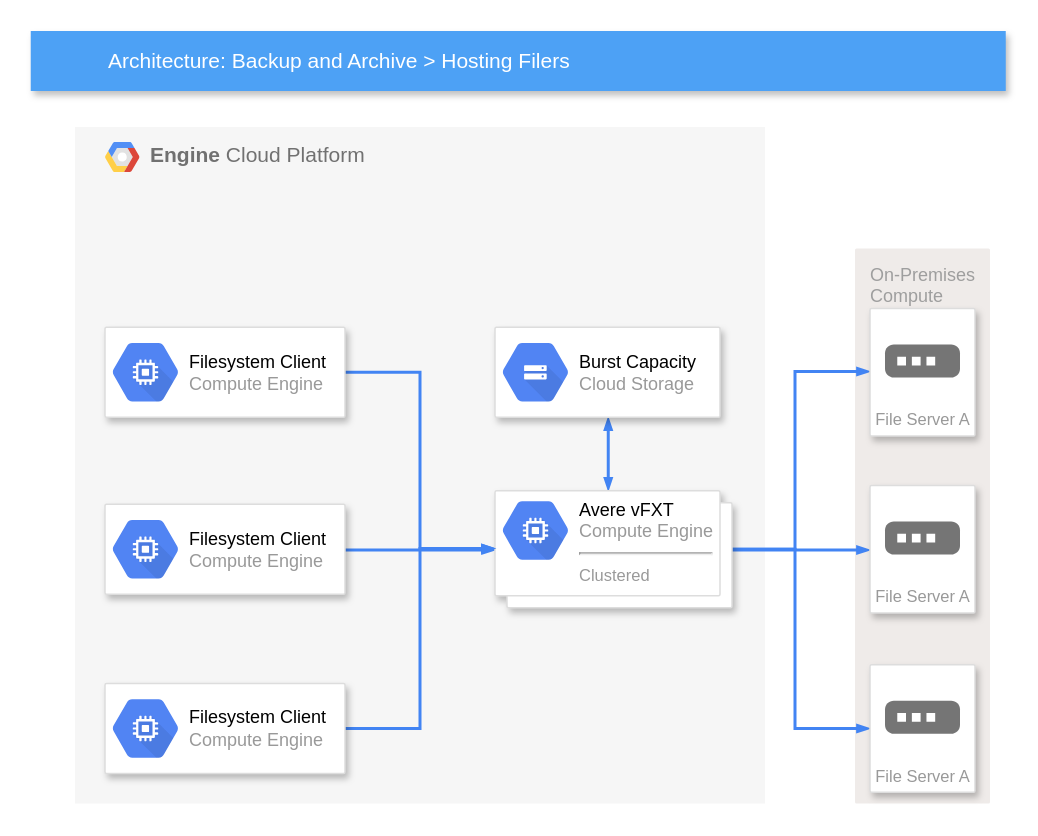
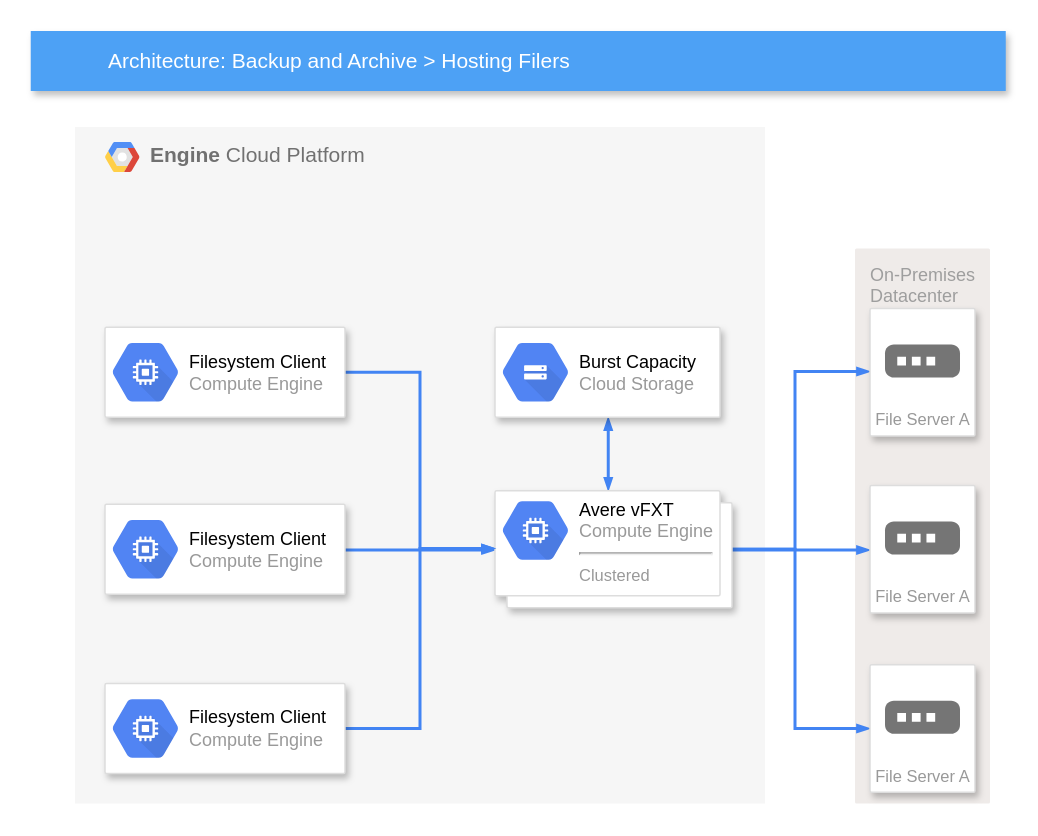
(924, 286) -> (924, 286)
